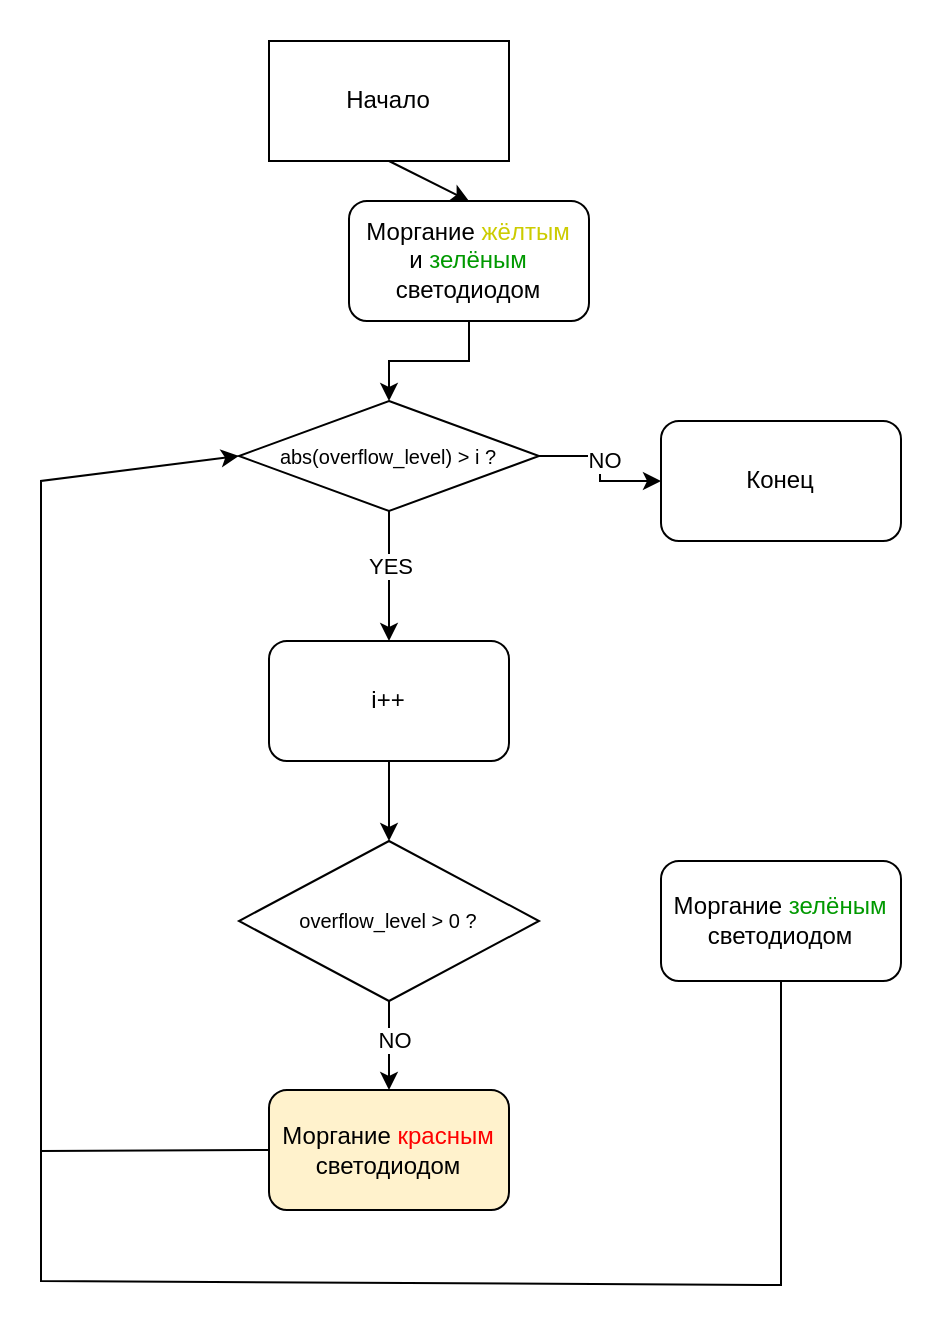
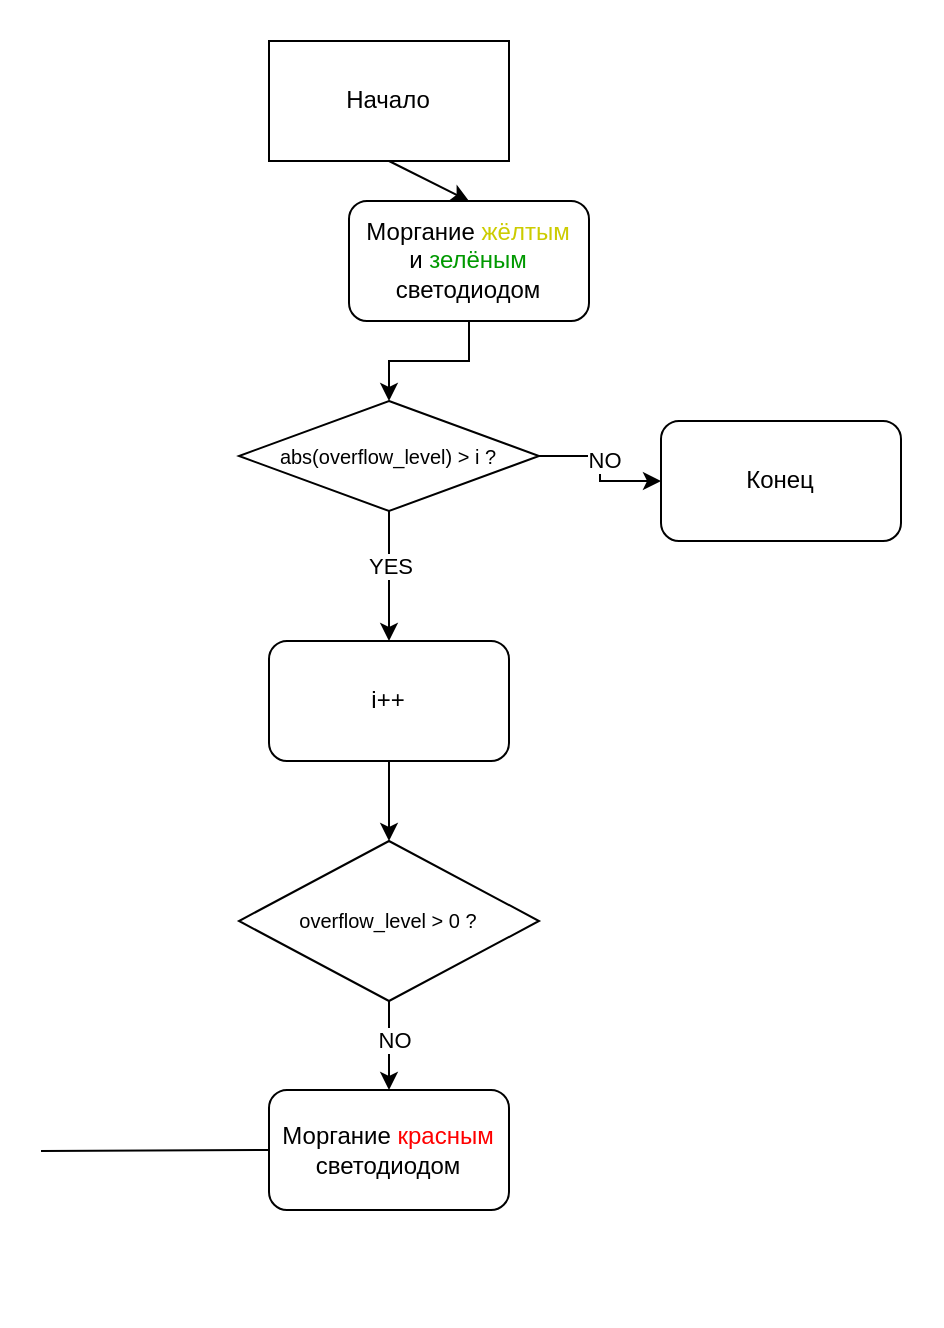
(781, 921) -> none
(389, 1150) -> (389, 1150)
(70, 1281) -> none
